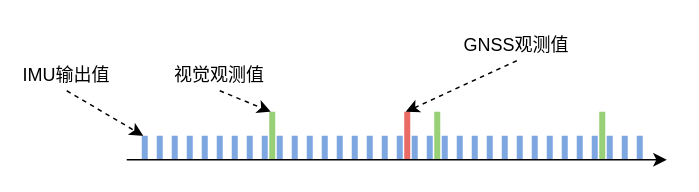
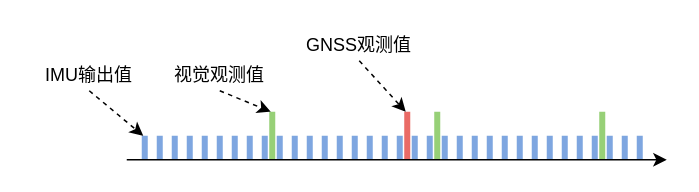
(517, 46) -> (359, 46)
(67, 76) -> (89, 76)
